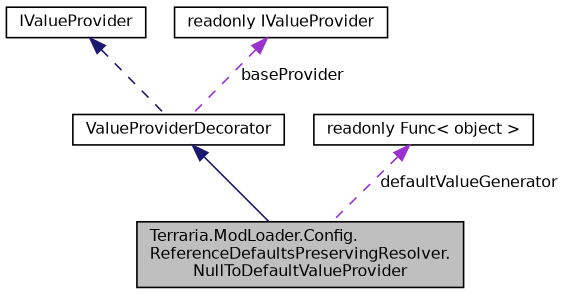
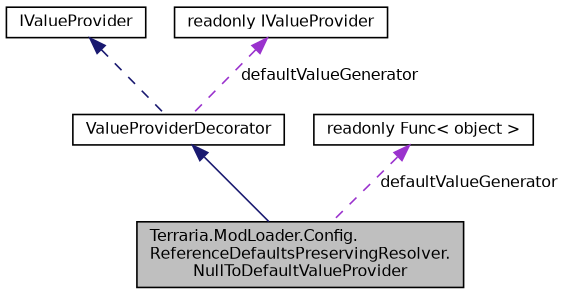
(290, 76) -> (327, 76)
